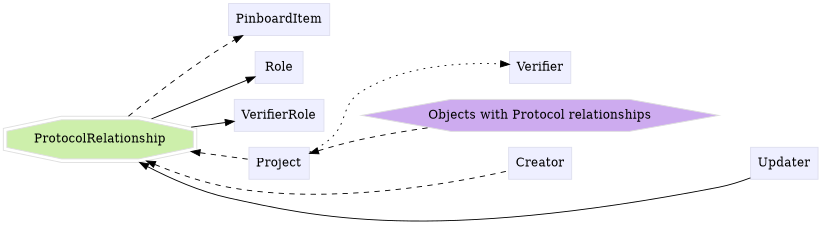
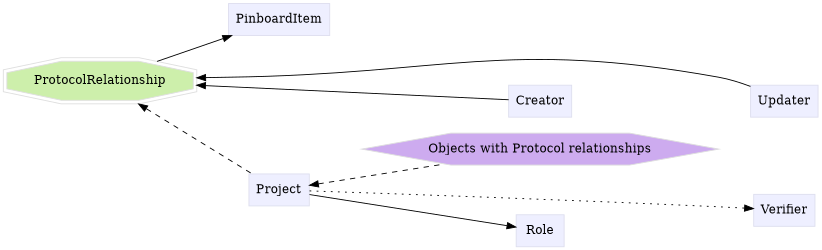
(180, 76) -> (190, 50)
(199, 100) -> (408, 210)
(279, 115) -> none
(331, 194) -> (357, 93)
